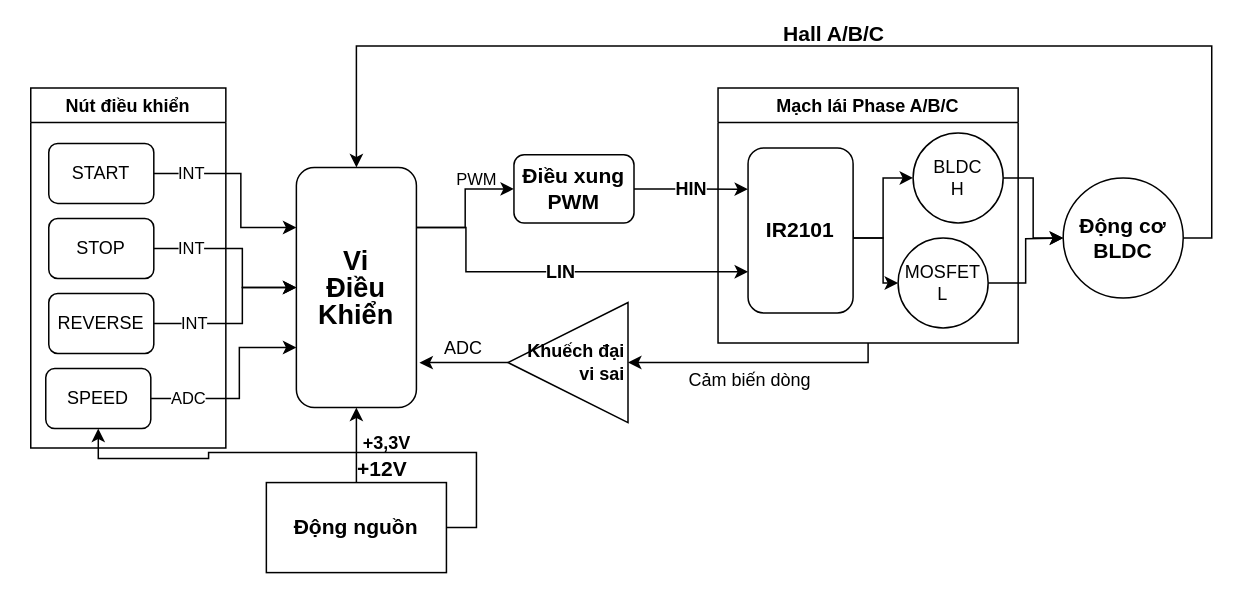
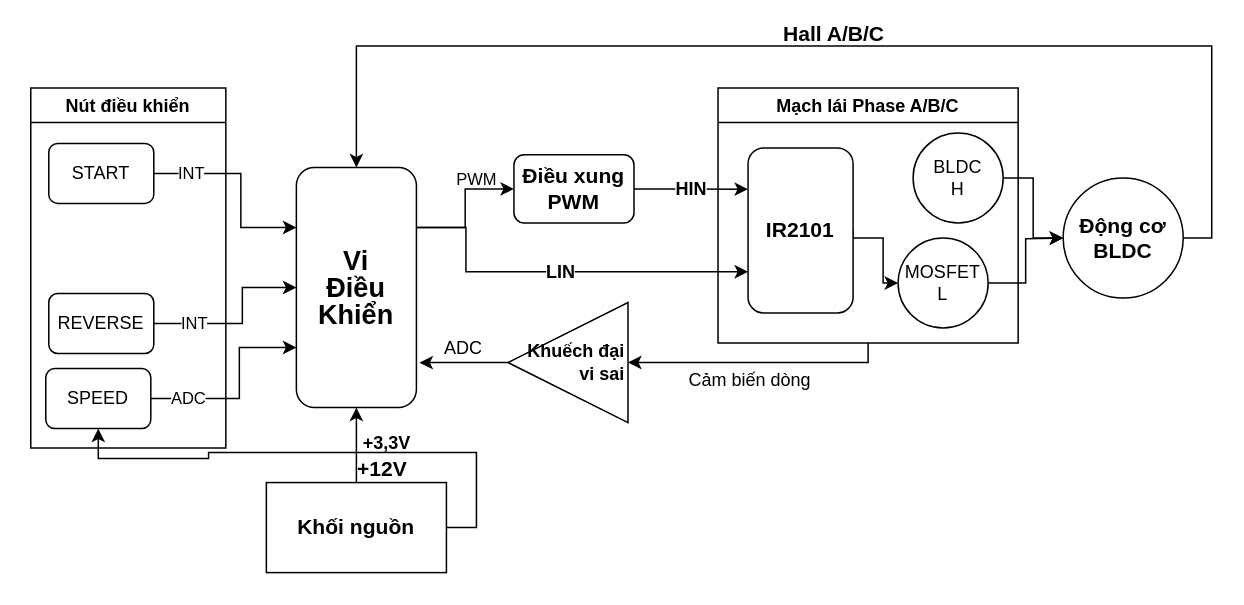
(883, 197) -> none
(101, 248) -> none
(216, 248) -> none
(356, 527) -> (356, 527)
